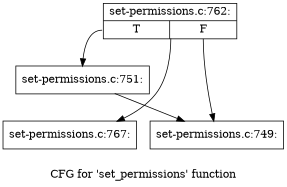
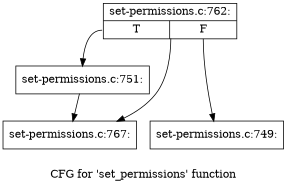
(149, 107) -> (77, 104)
